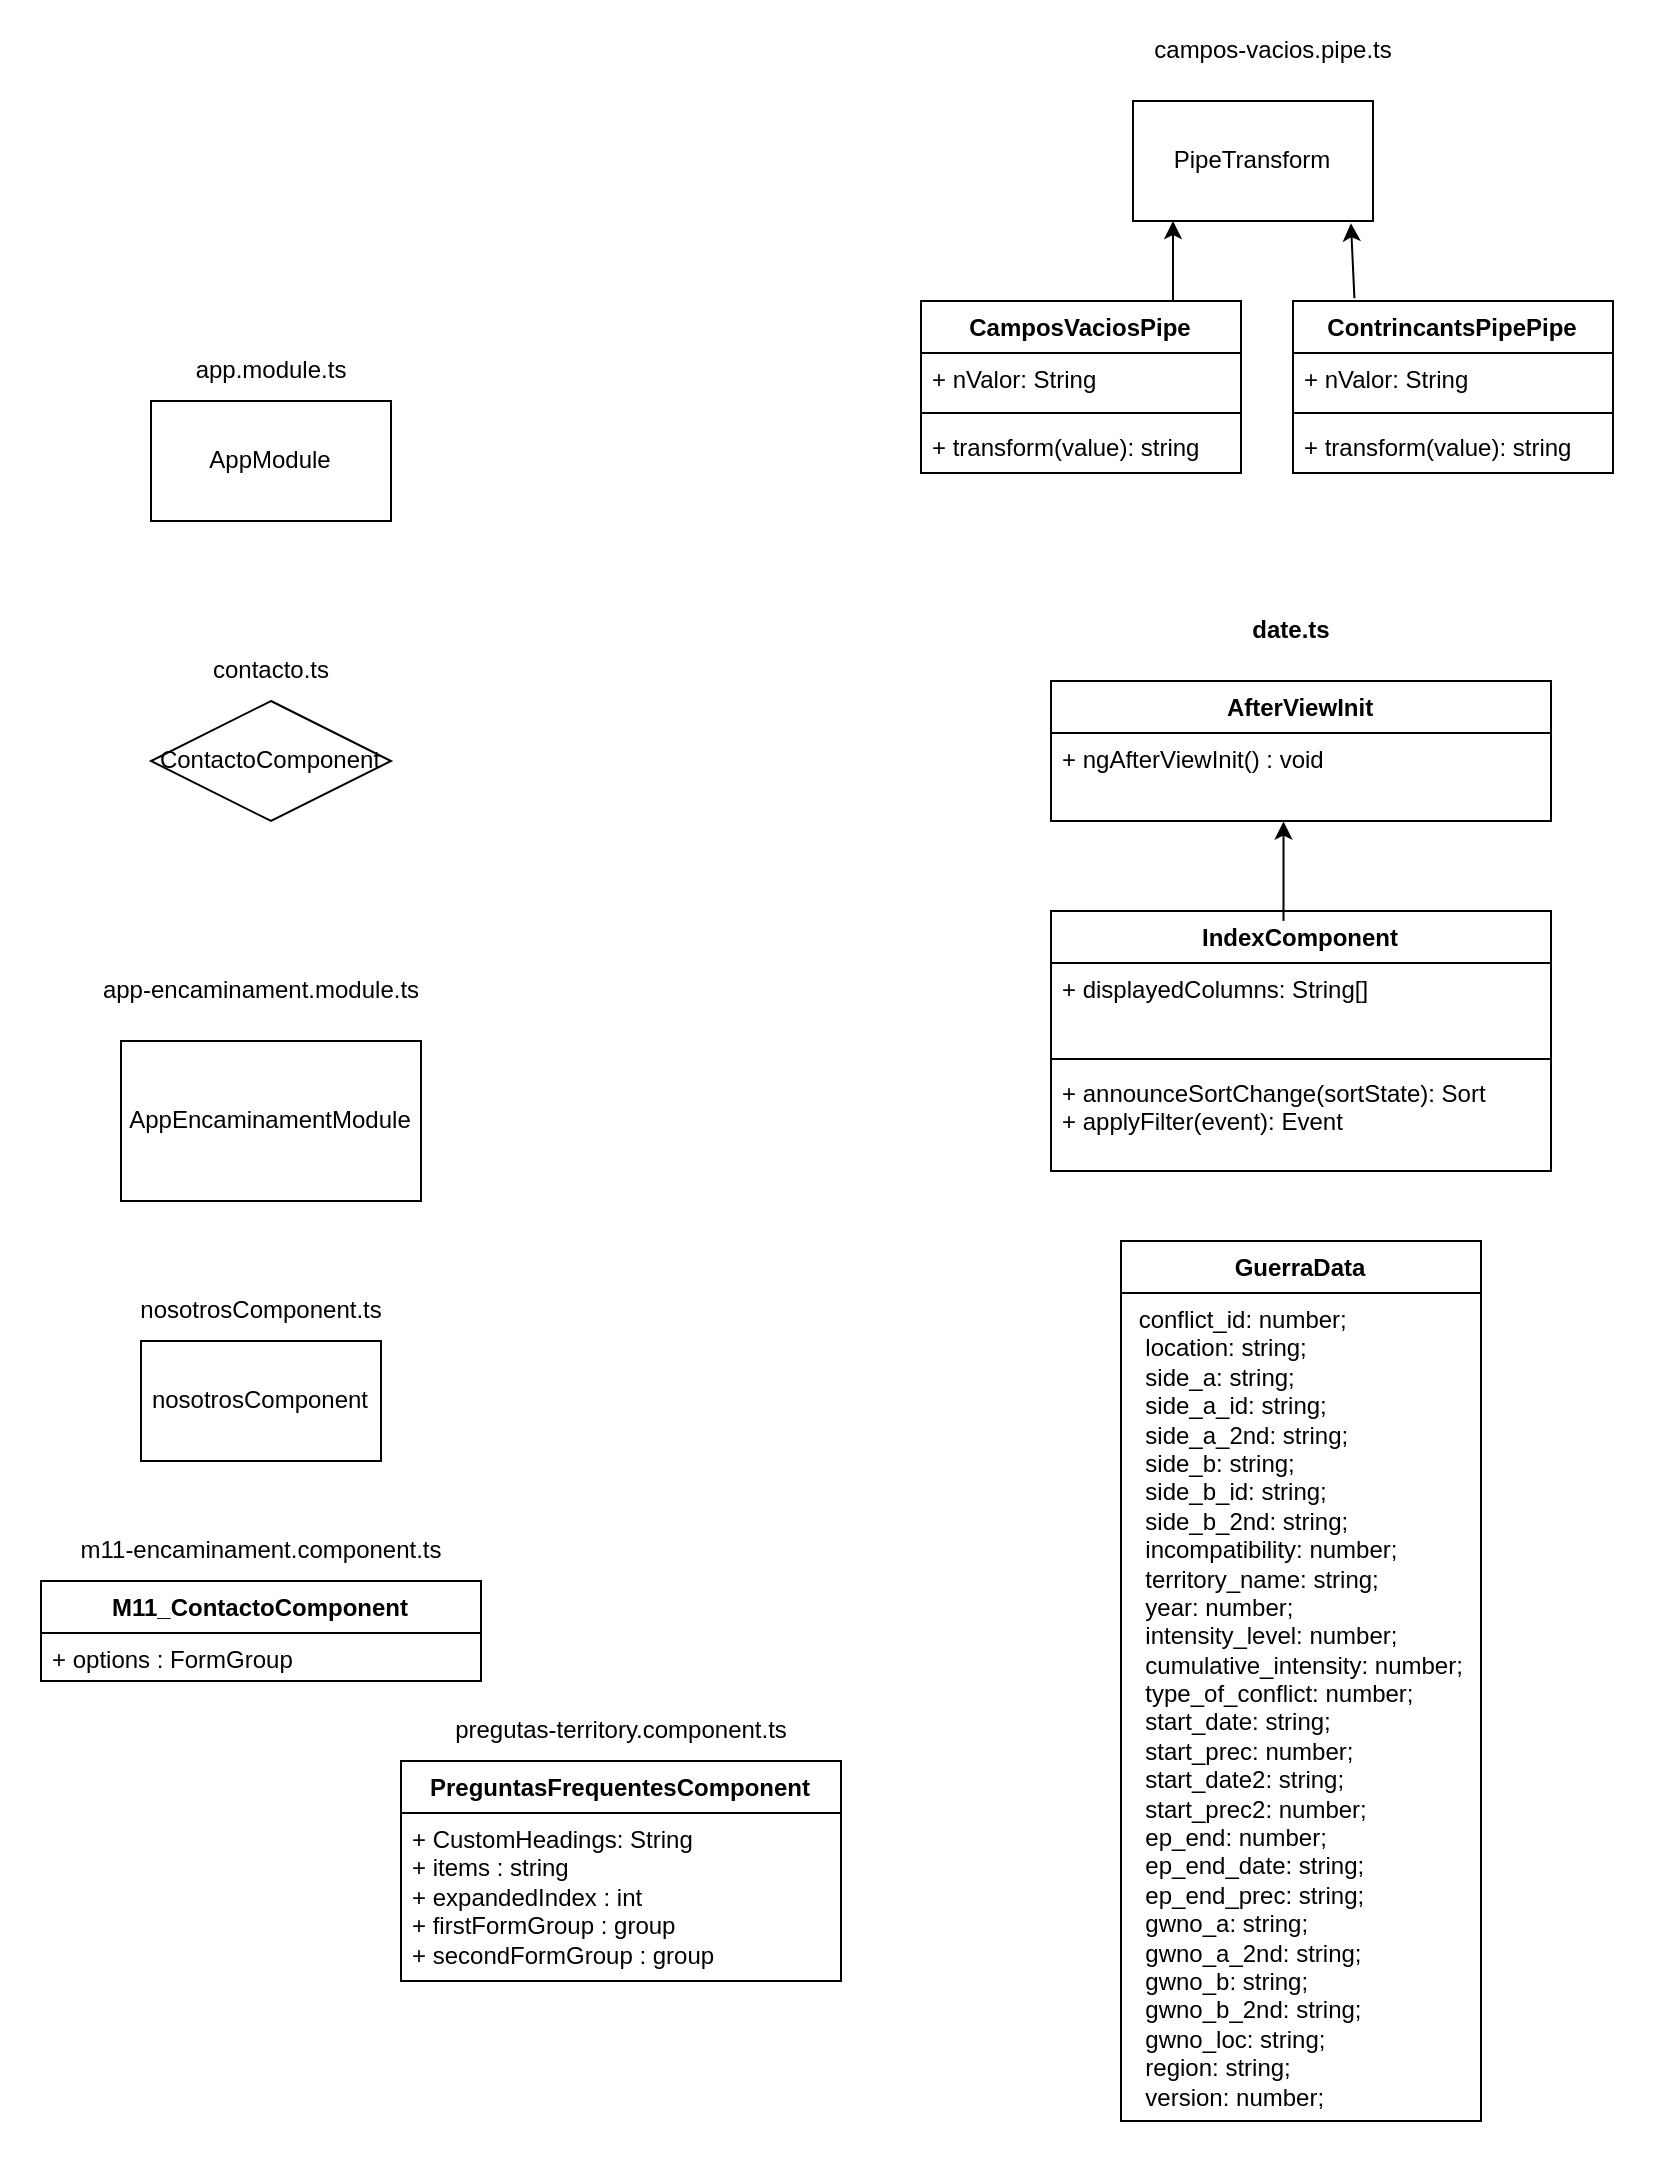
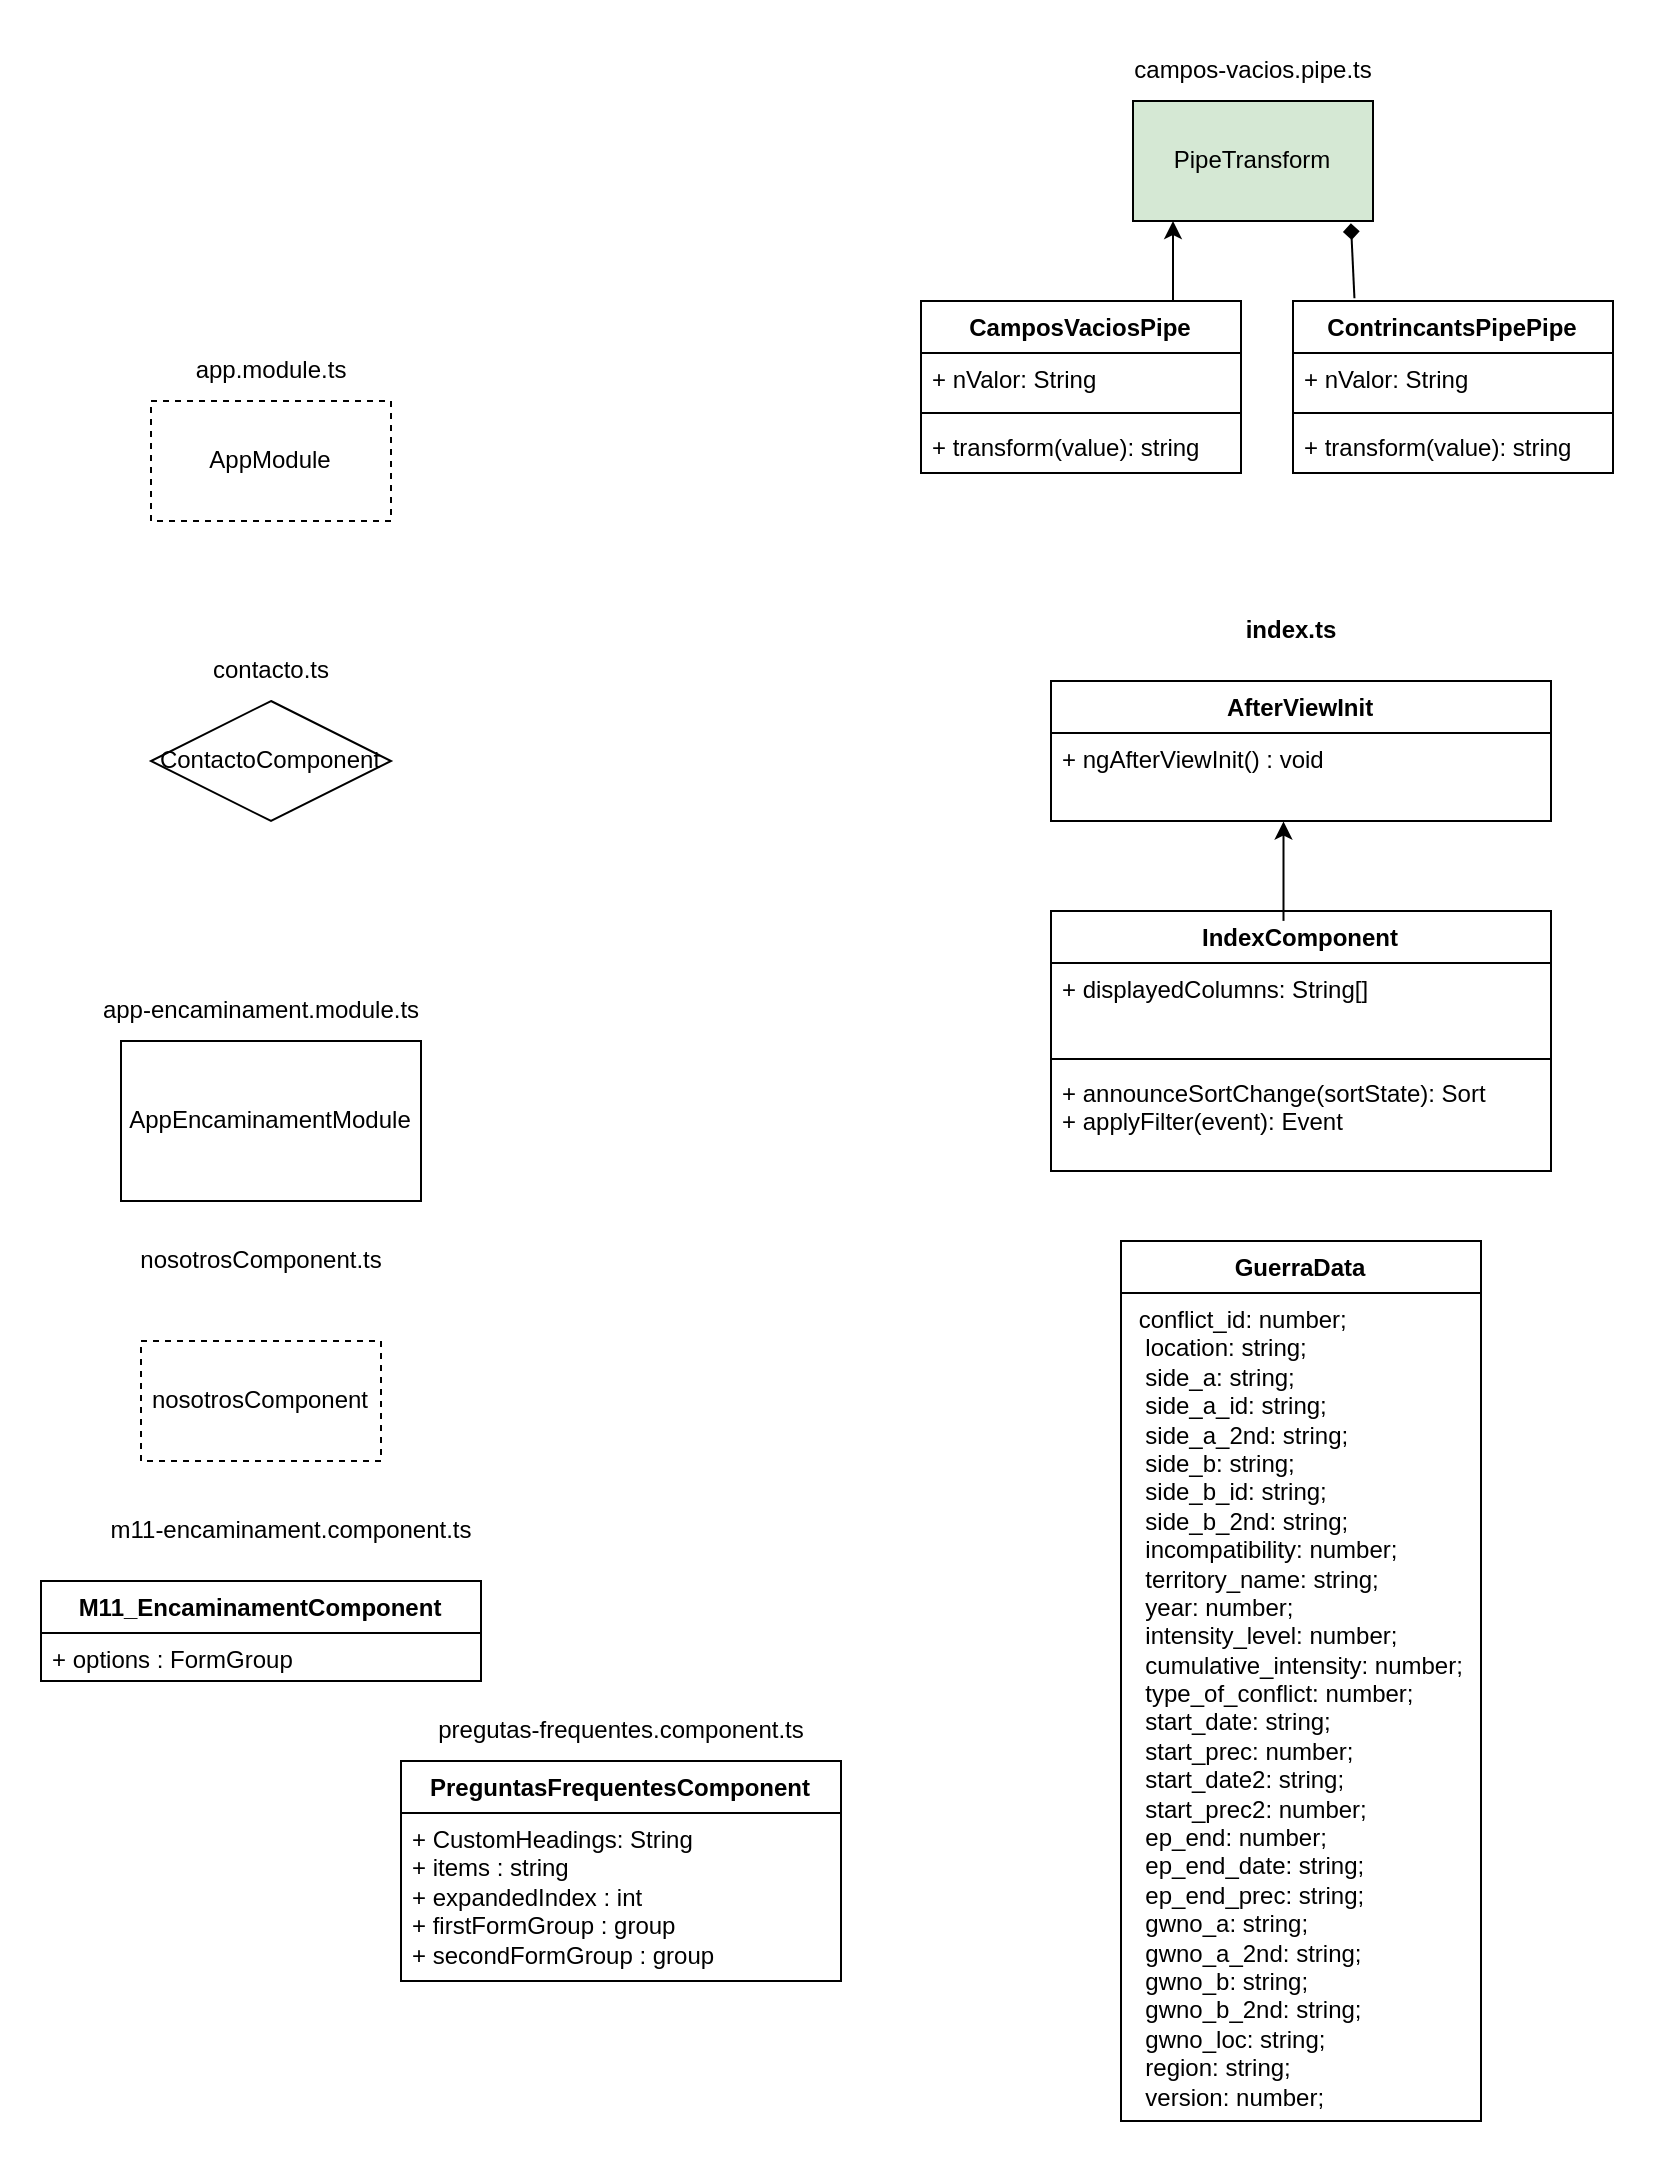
(1273, 51) -> (1253, 71)
(1253, 161) -> (1253, 161)
(1352, 238) -> (1352, 240)
(271, 461) -> (271, 461)
(1292, 631) -> (1292, 631)
(261, 991) -> (261, 1011)
(261, 1311) -> (261, 1261)
(261, 1401) -> (261, 1401)
(261, 1551) -> (291, 1531)
(261, 1609) -> (261, 1609)
(622, 1731) -> (622, 1731)
